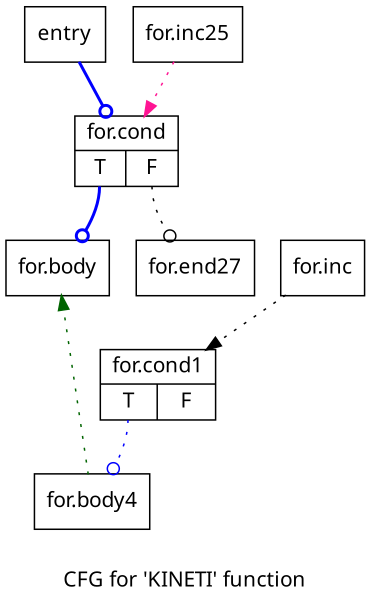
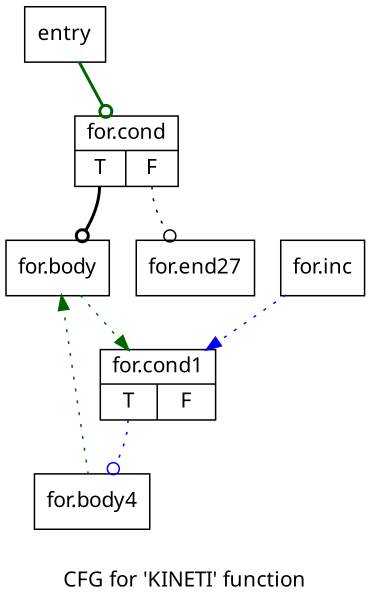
(188, 34) -> none
(91, 84) -> (91, 84)
(96, 209) -> (96, 209)
none -> (100, 317)
(252, 318) -> (252, 318)
